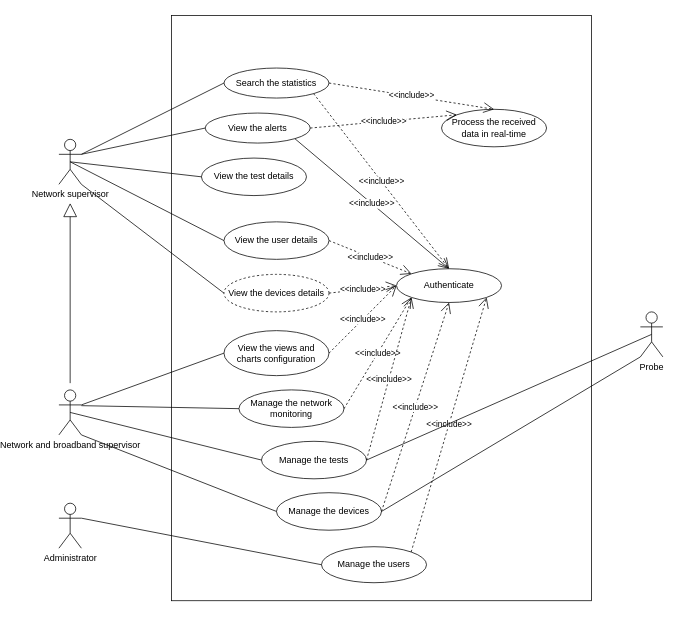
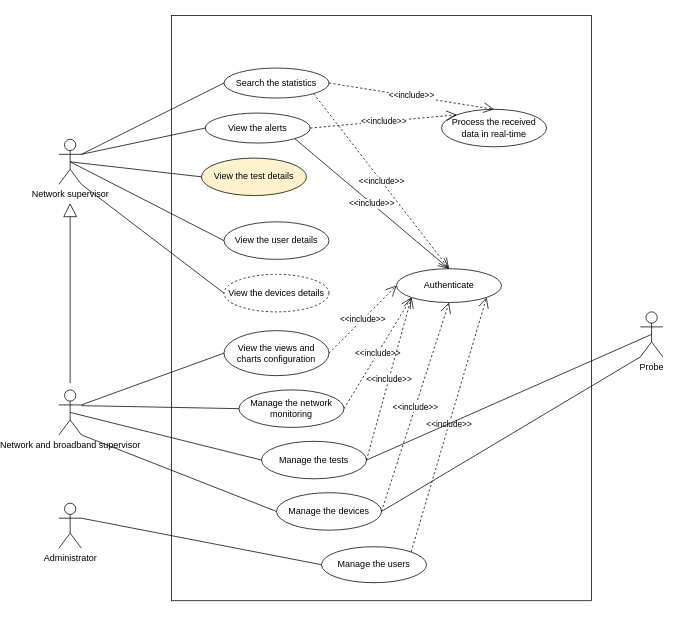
(254, 177) -> (254, 177)
(369, 256) -> none
(360, 289) -> none
